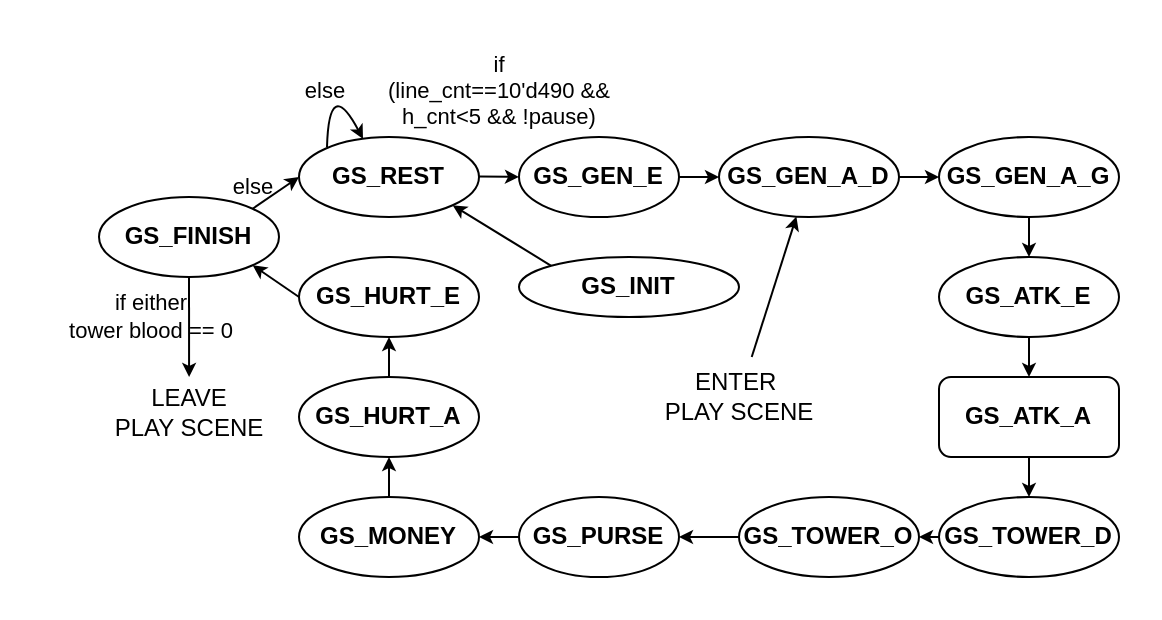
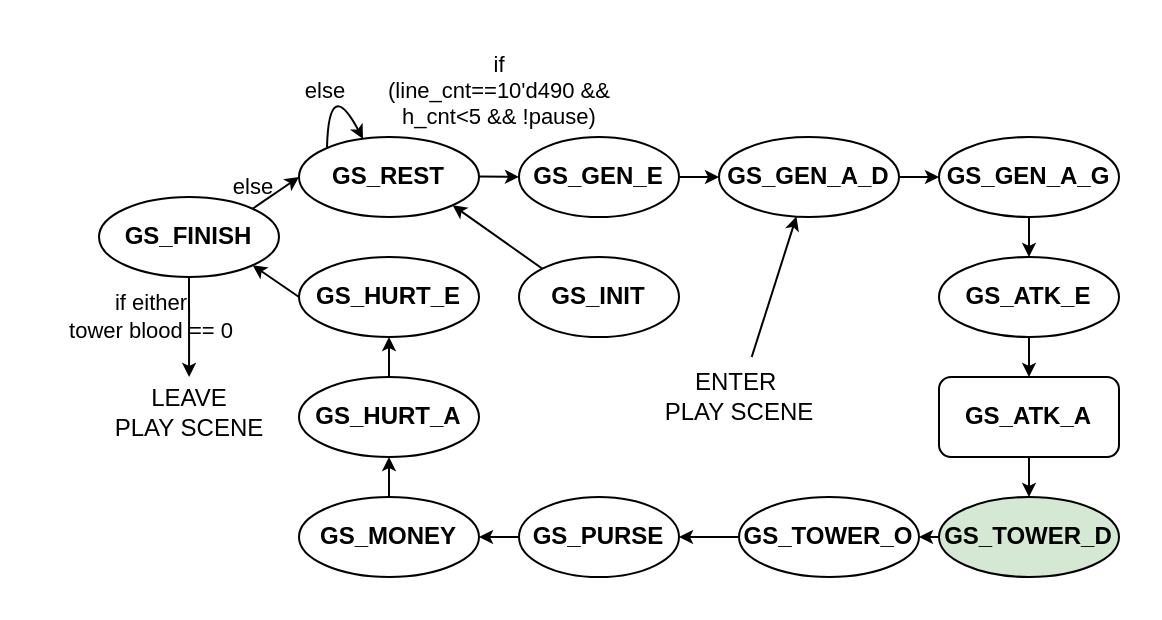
(629, 287) -> (599, 297)
(1029, 537) -> (1029, 537)
